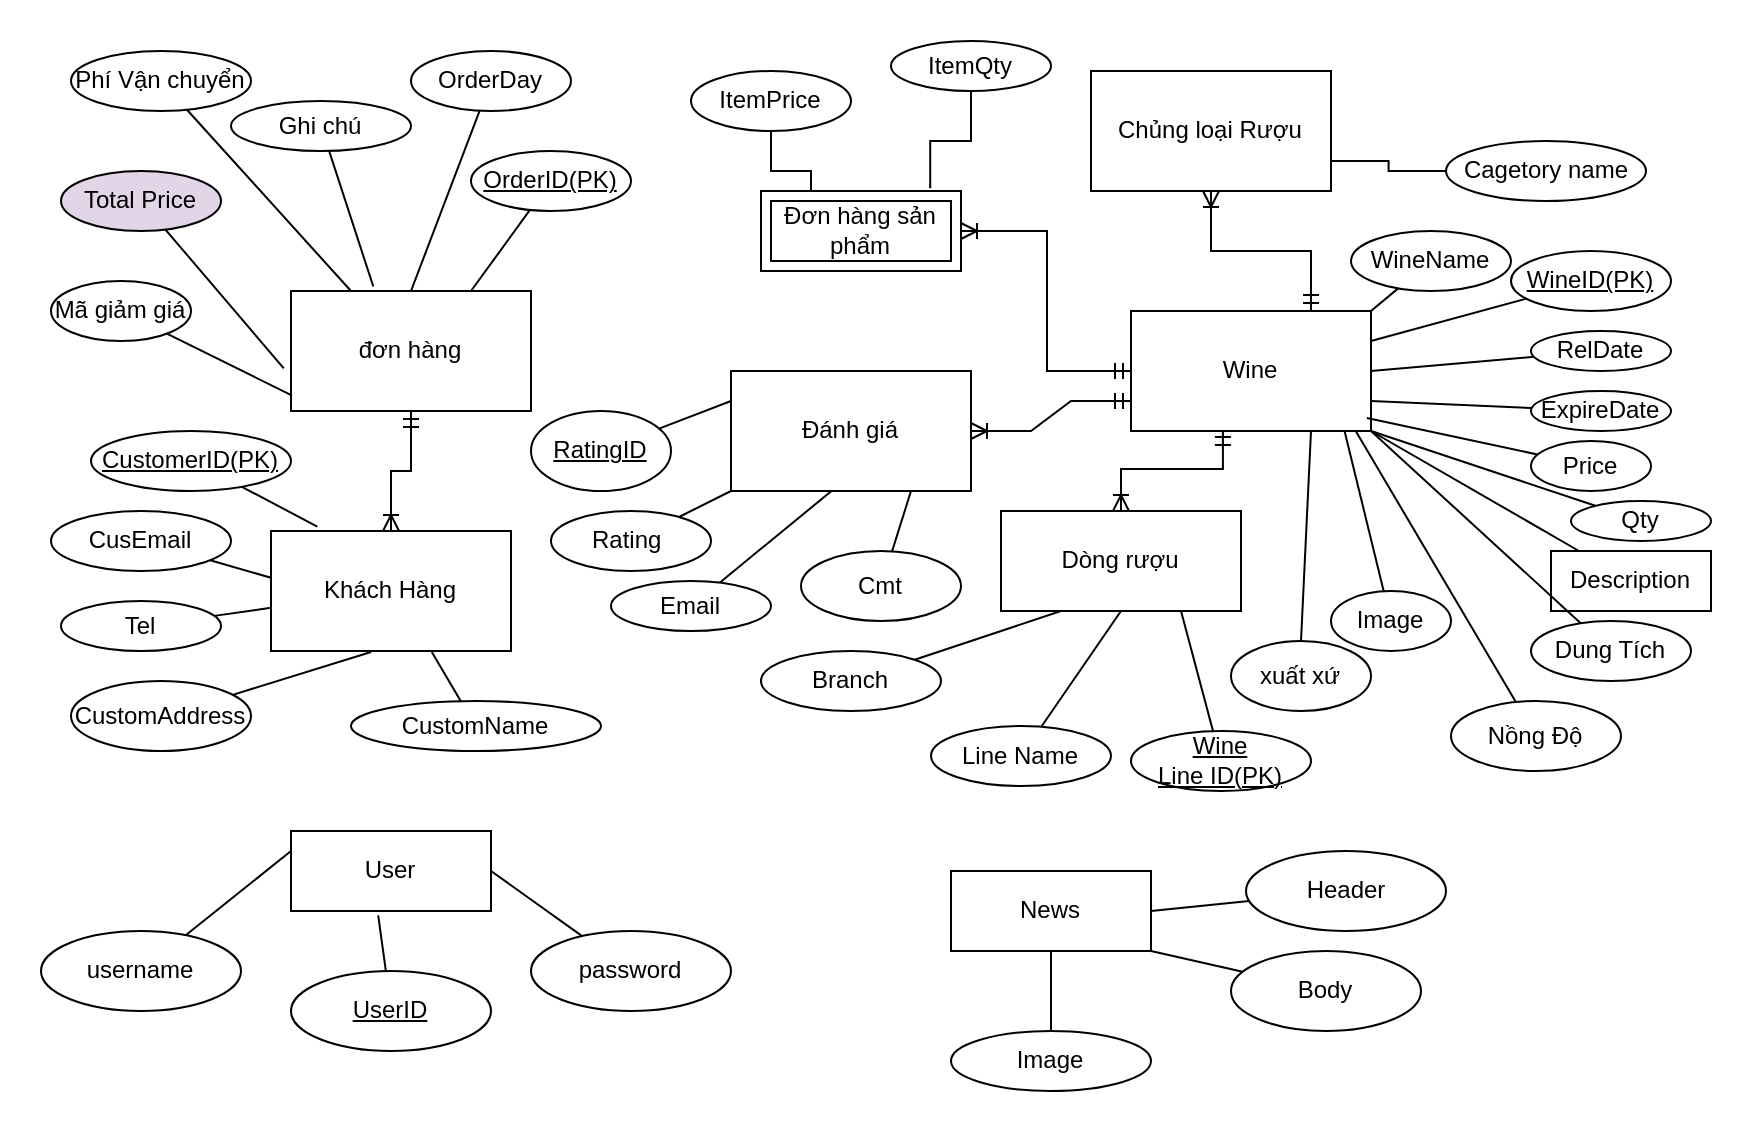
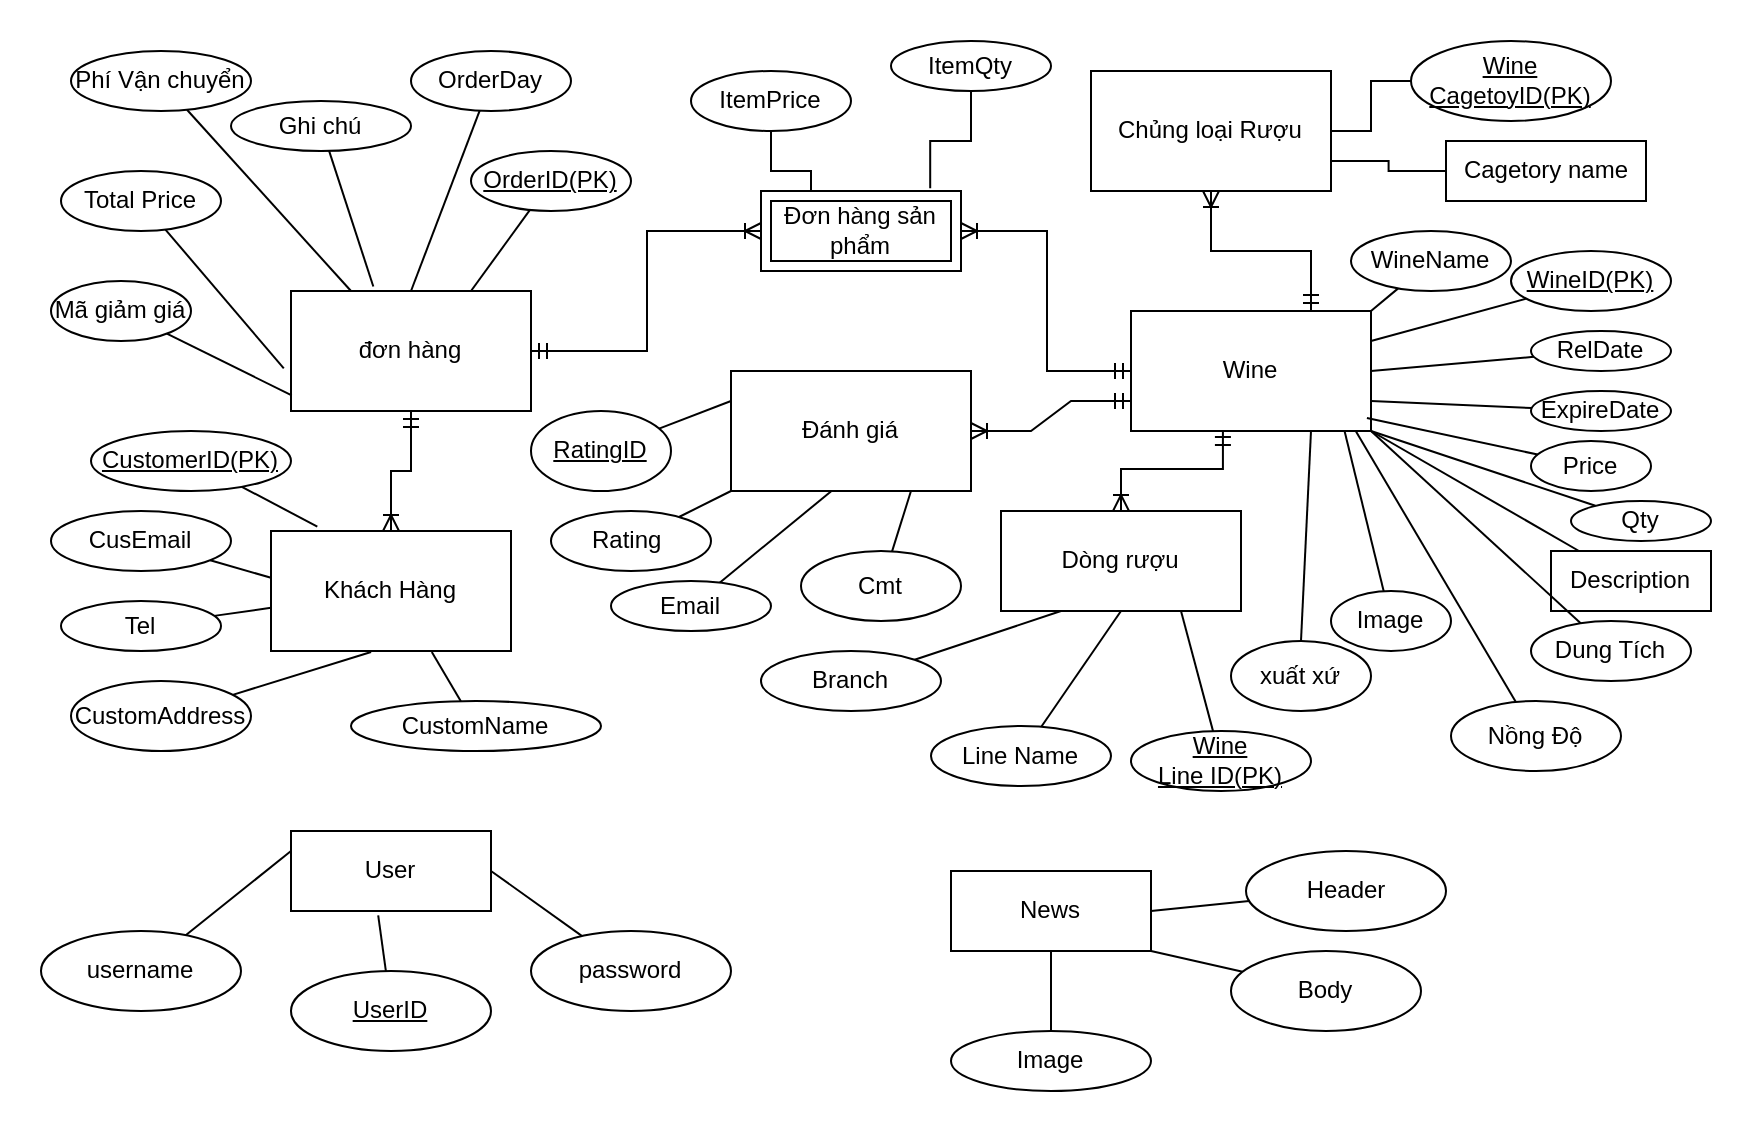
none -> (1511, 81)
none -> (1371, 106)
(1546, 171) -> (1546, 171)
(141, 201) -> (141, 201)
none -> (647, 292)
